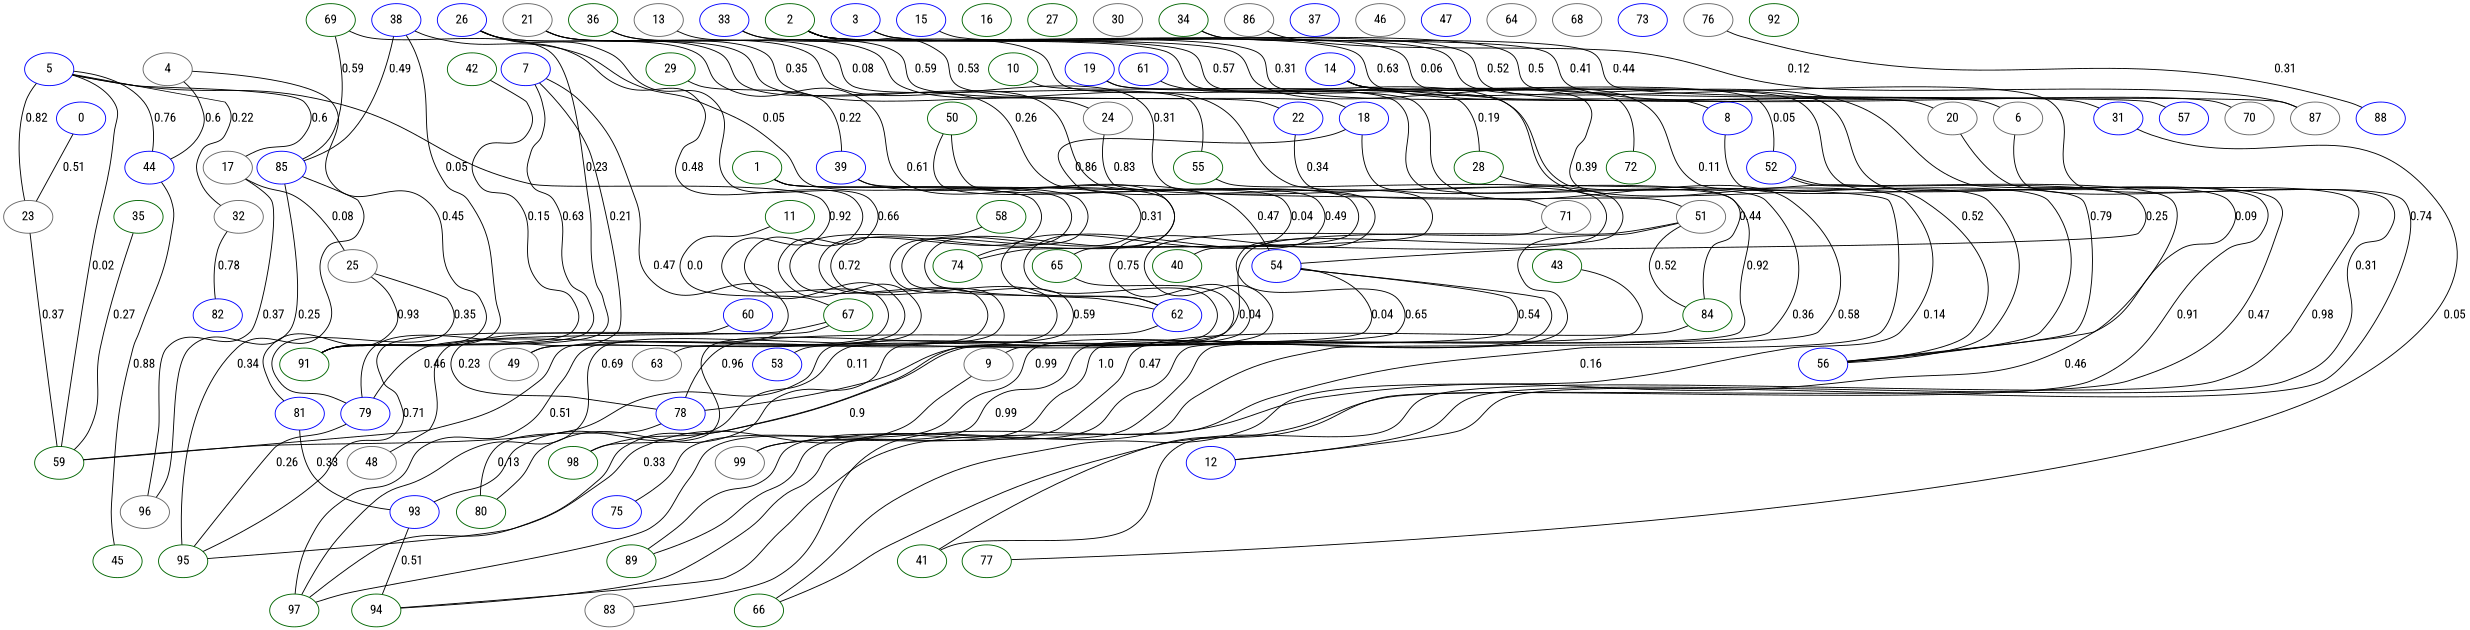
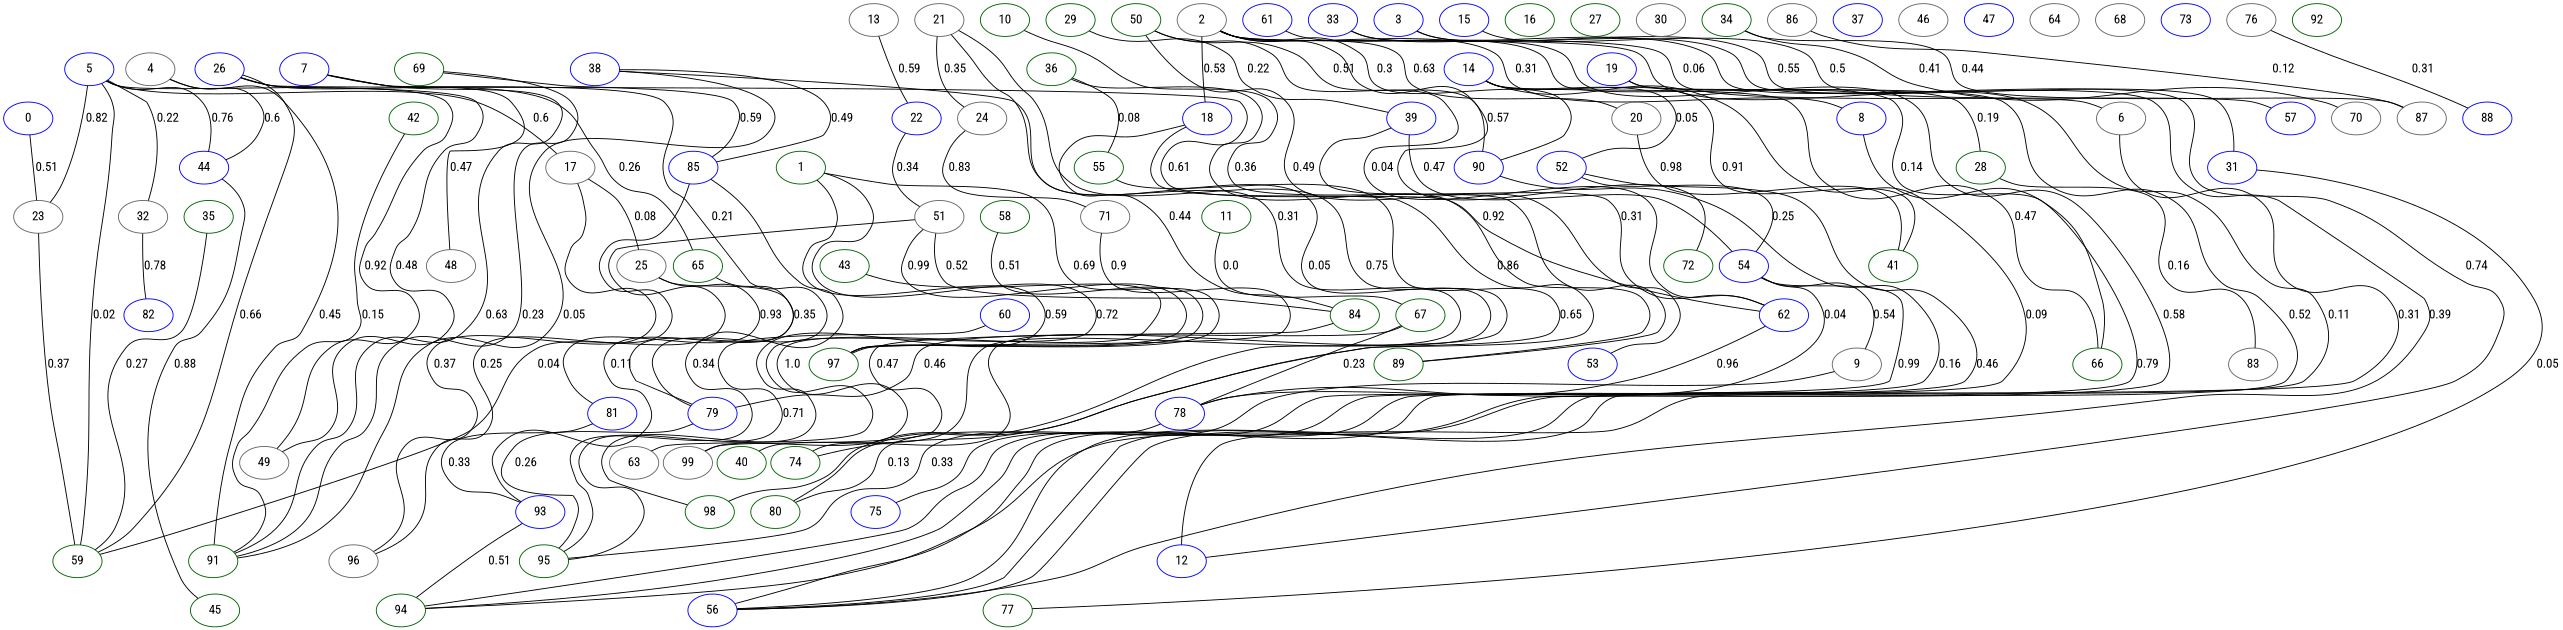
(790, 20) -> (1202, 20)
(1498, 69) -> (1789, 69)
none -> (1479, 168)
